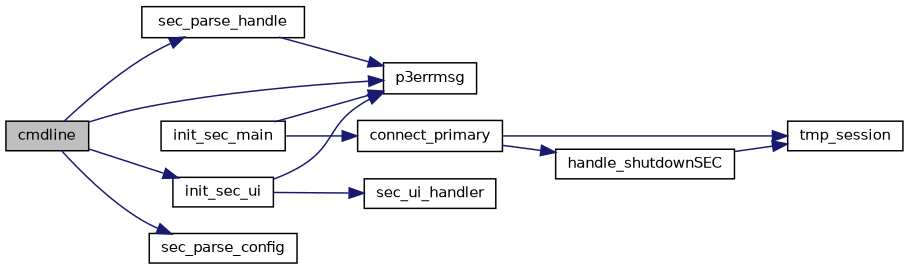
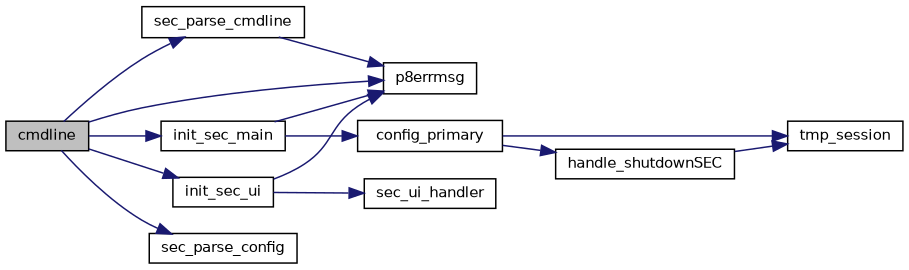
(223, 22) -> (223, 22)
(430, 78) -> (430, 78)
none -> (117, 136)
(430, 136) -> (430, 136)
